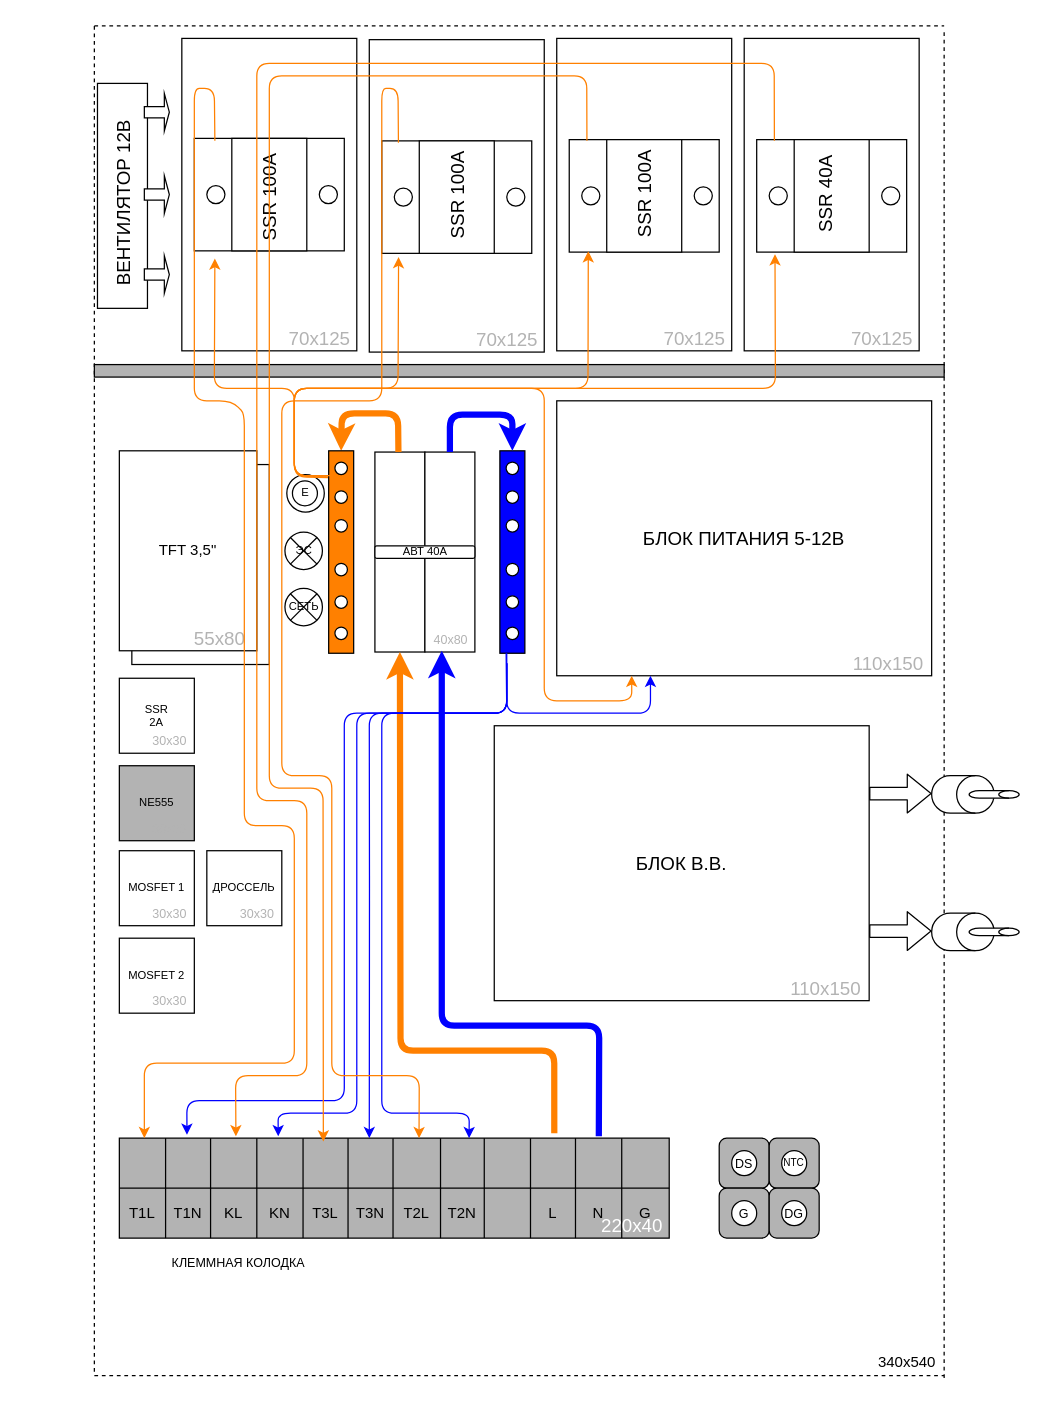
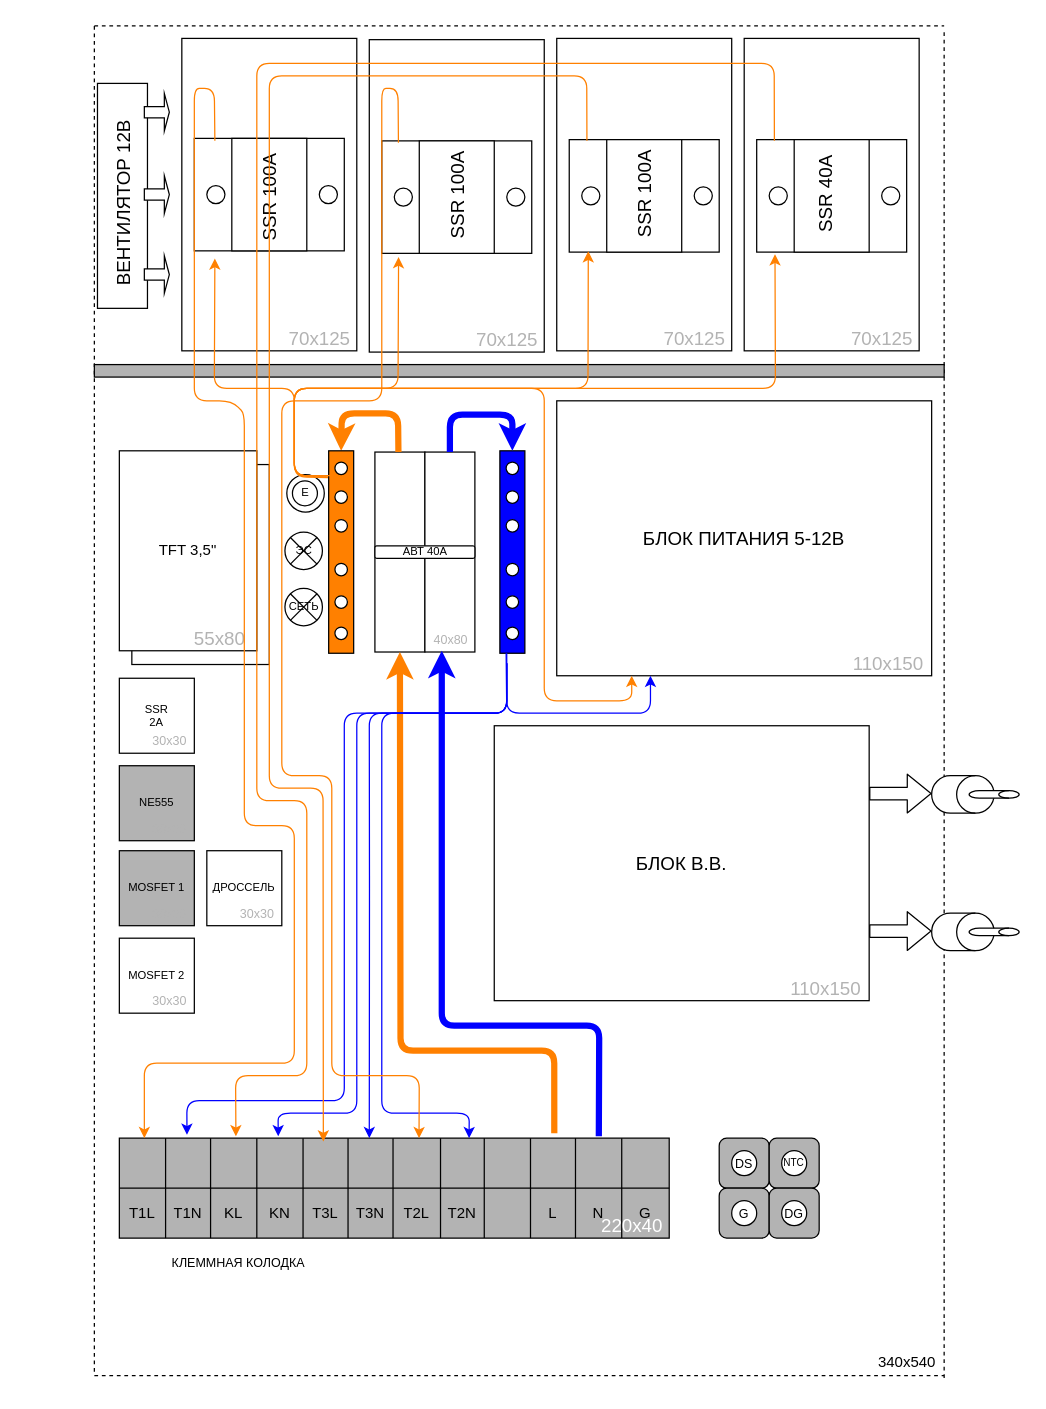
(157, 888) -> (157, 888)
